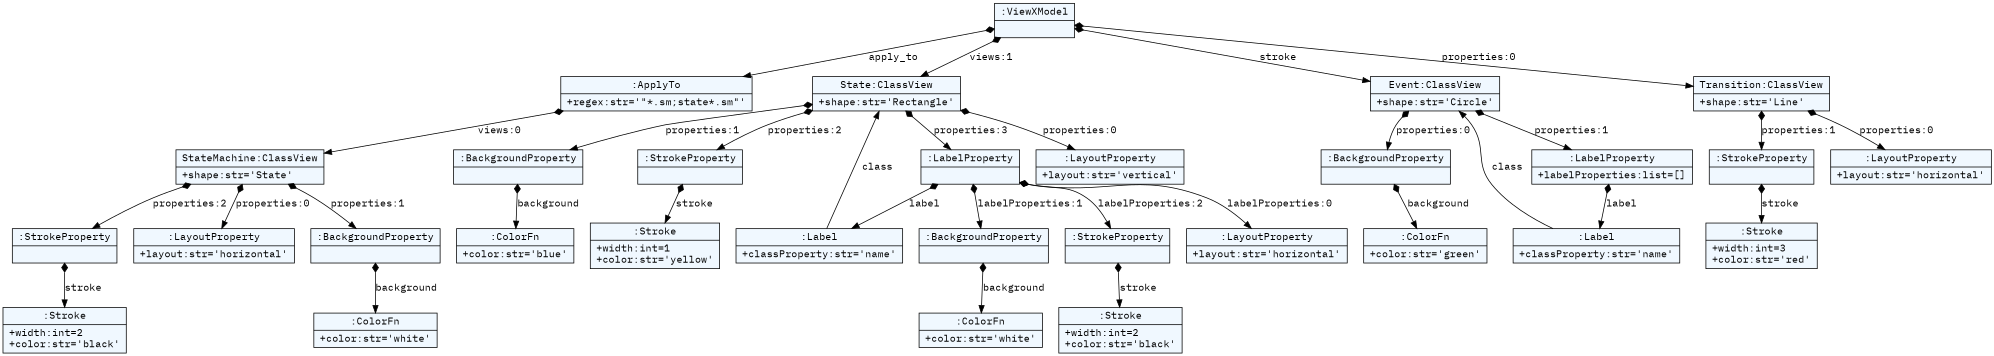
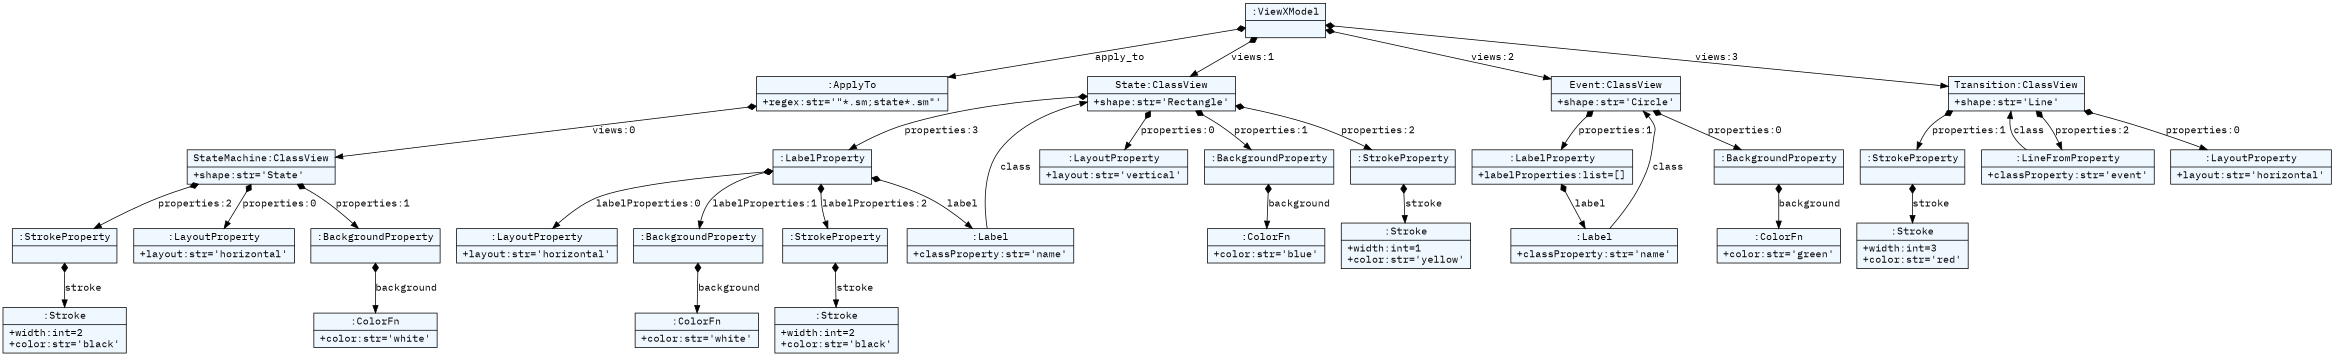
(1278, 57) -> (1493, 57)
(1479, 57) -> (1717, 57)
none -> (2068, 167)
